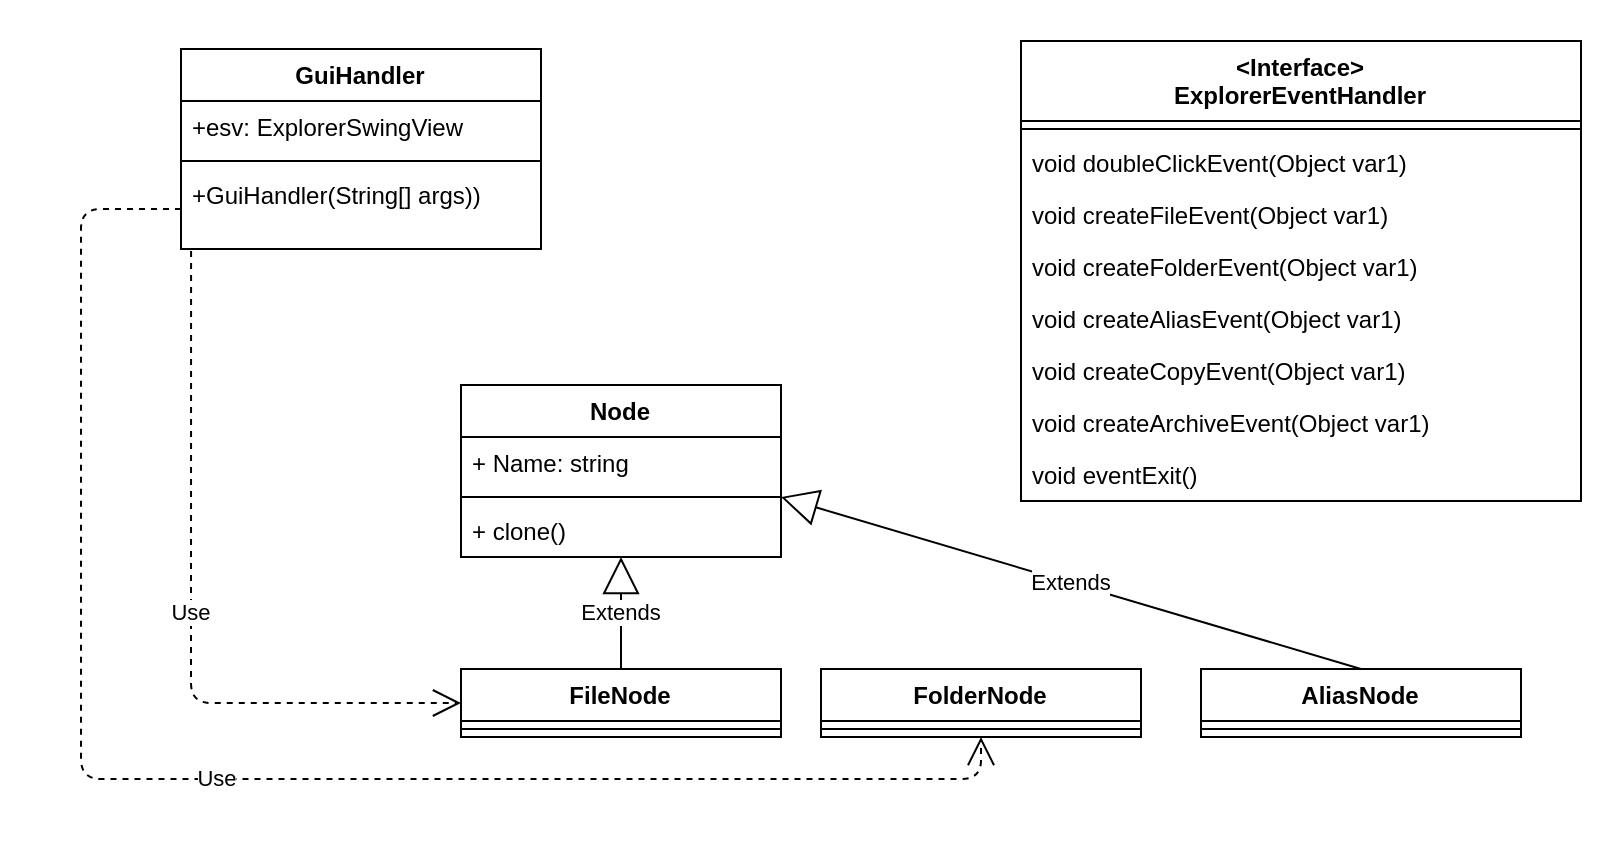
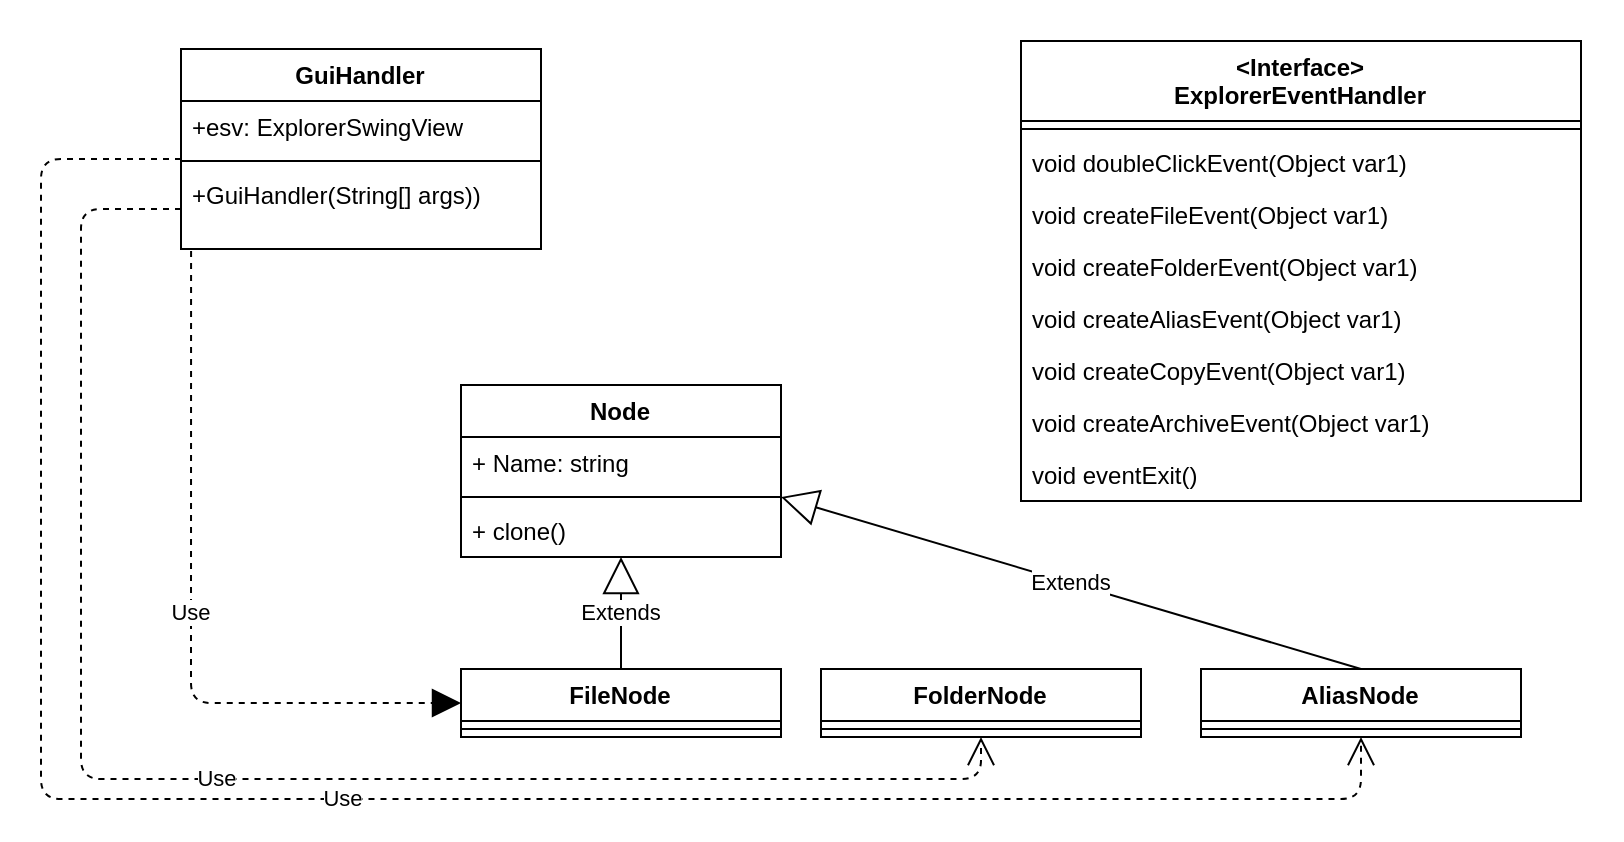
(442, 703) -> (431, 703)
none -> (348, 799)
